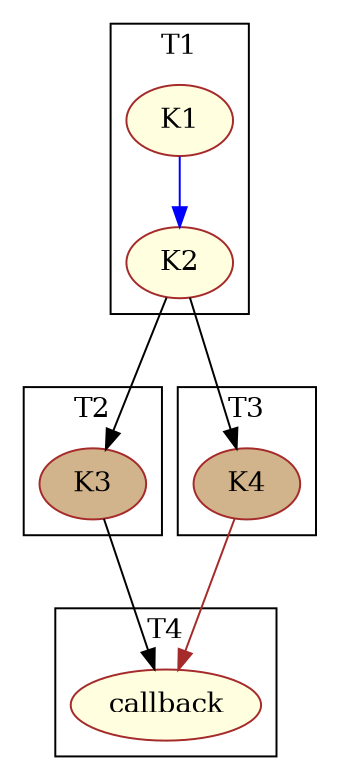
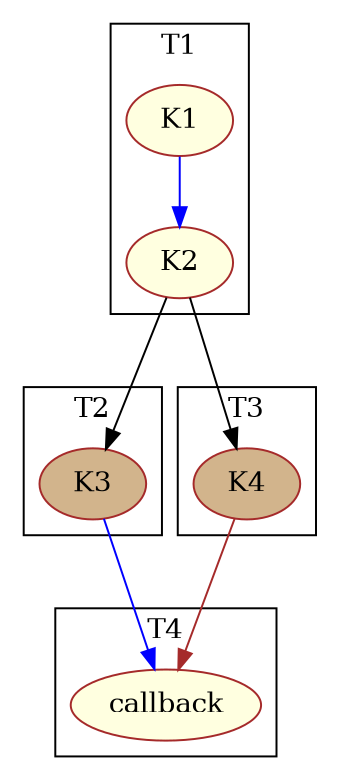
(126, 585) -> (126, 585)
